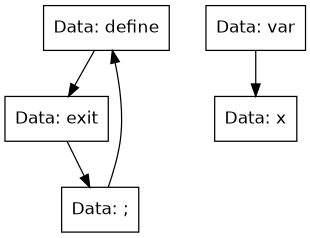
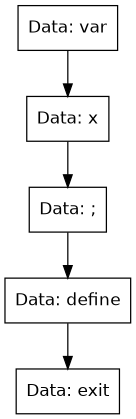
(76, 159) -> (68, 158)
